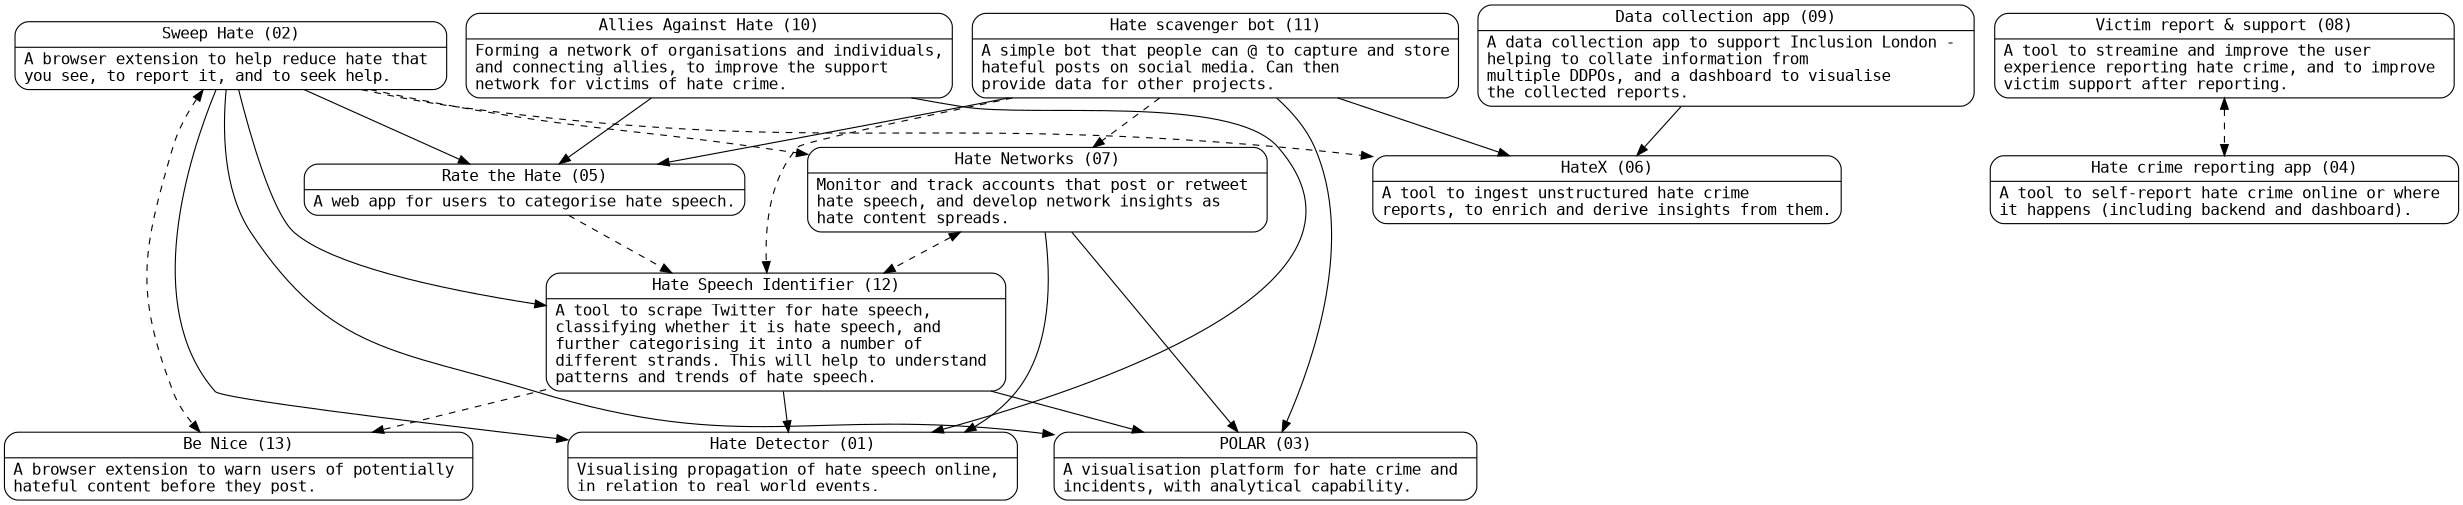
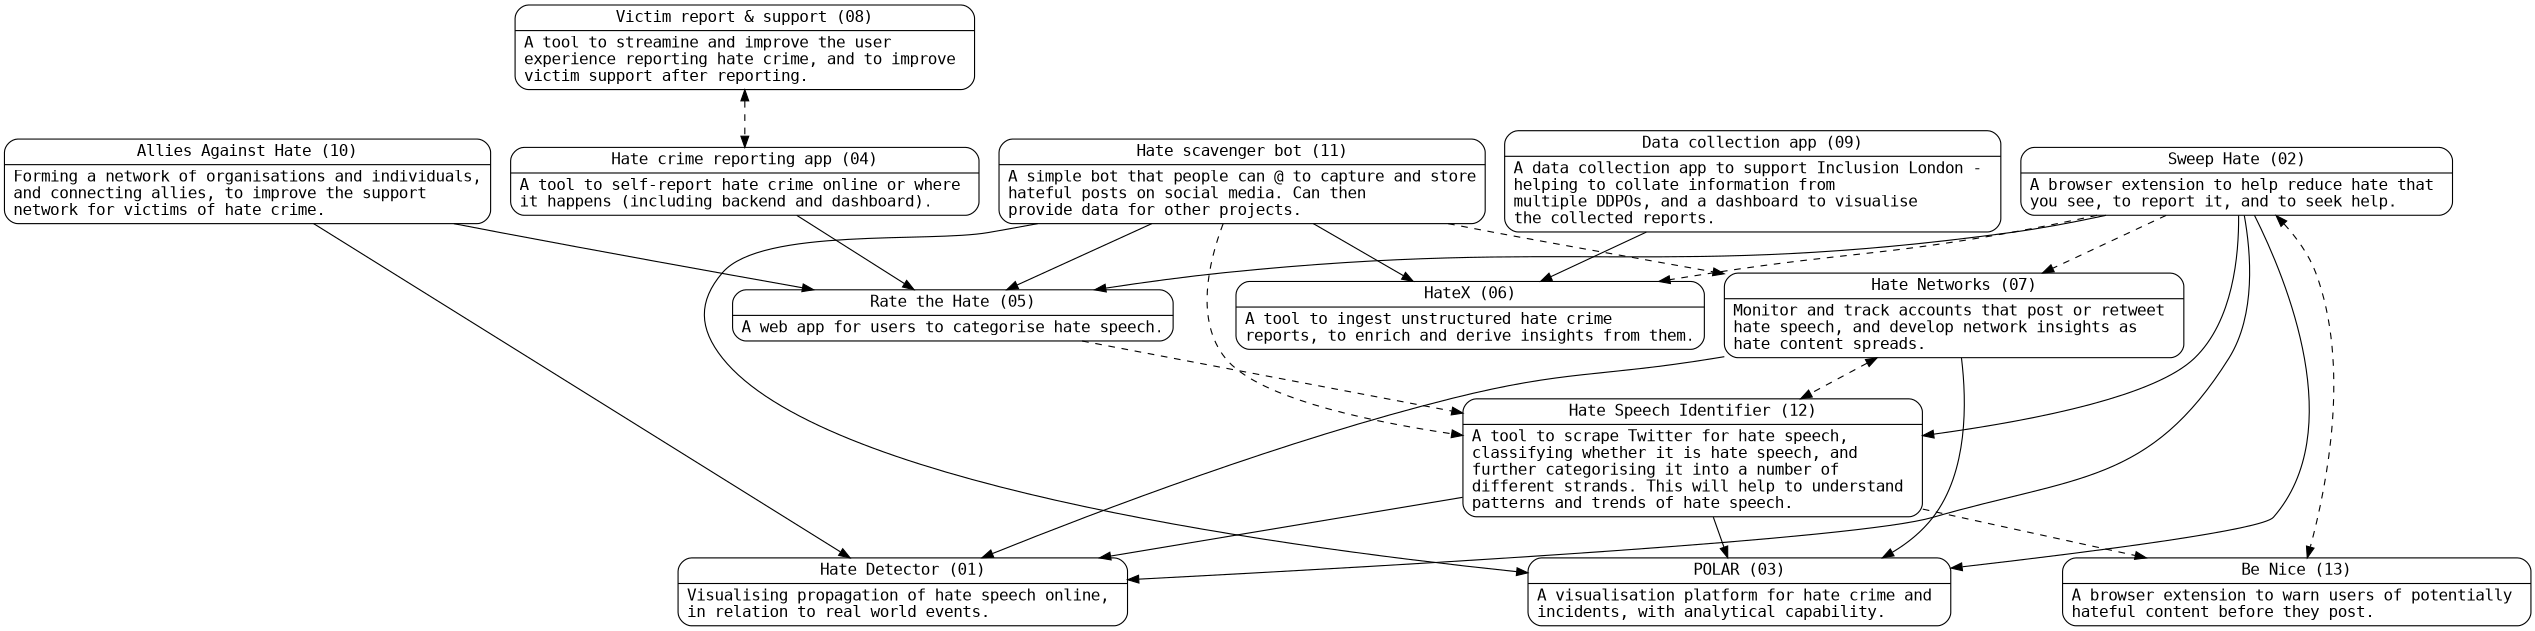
none -> (851, 249)
